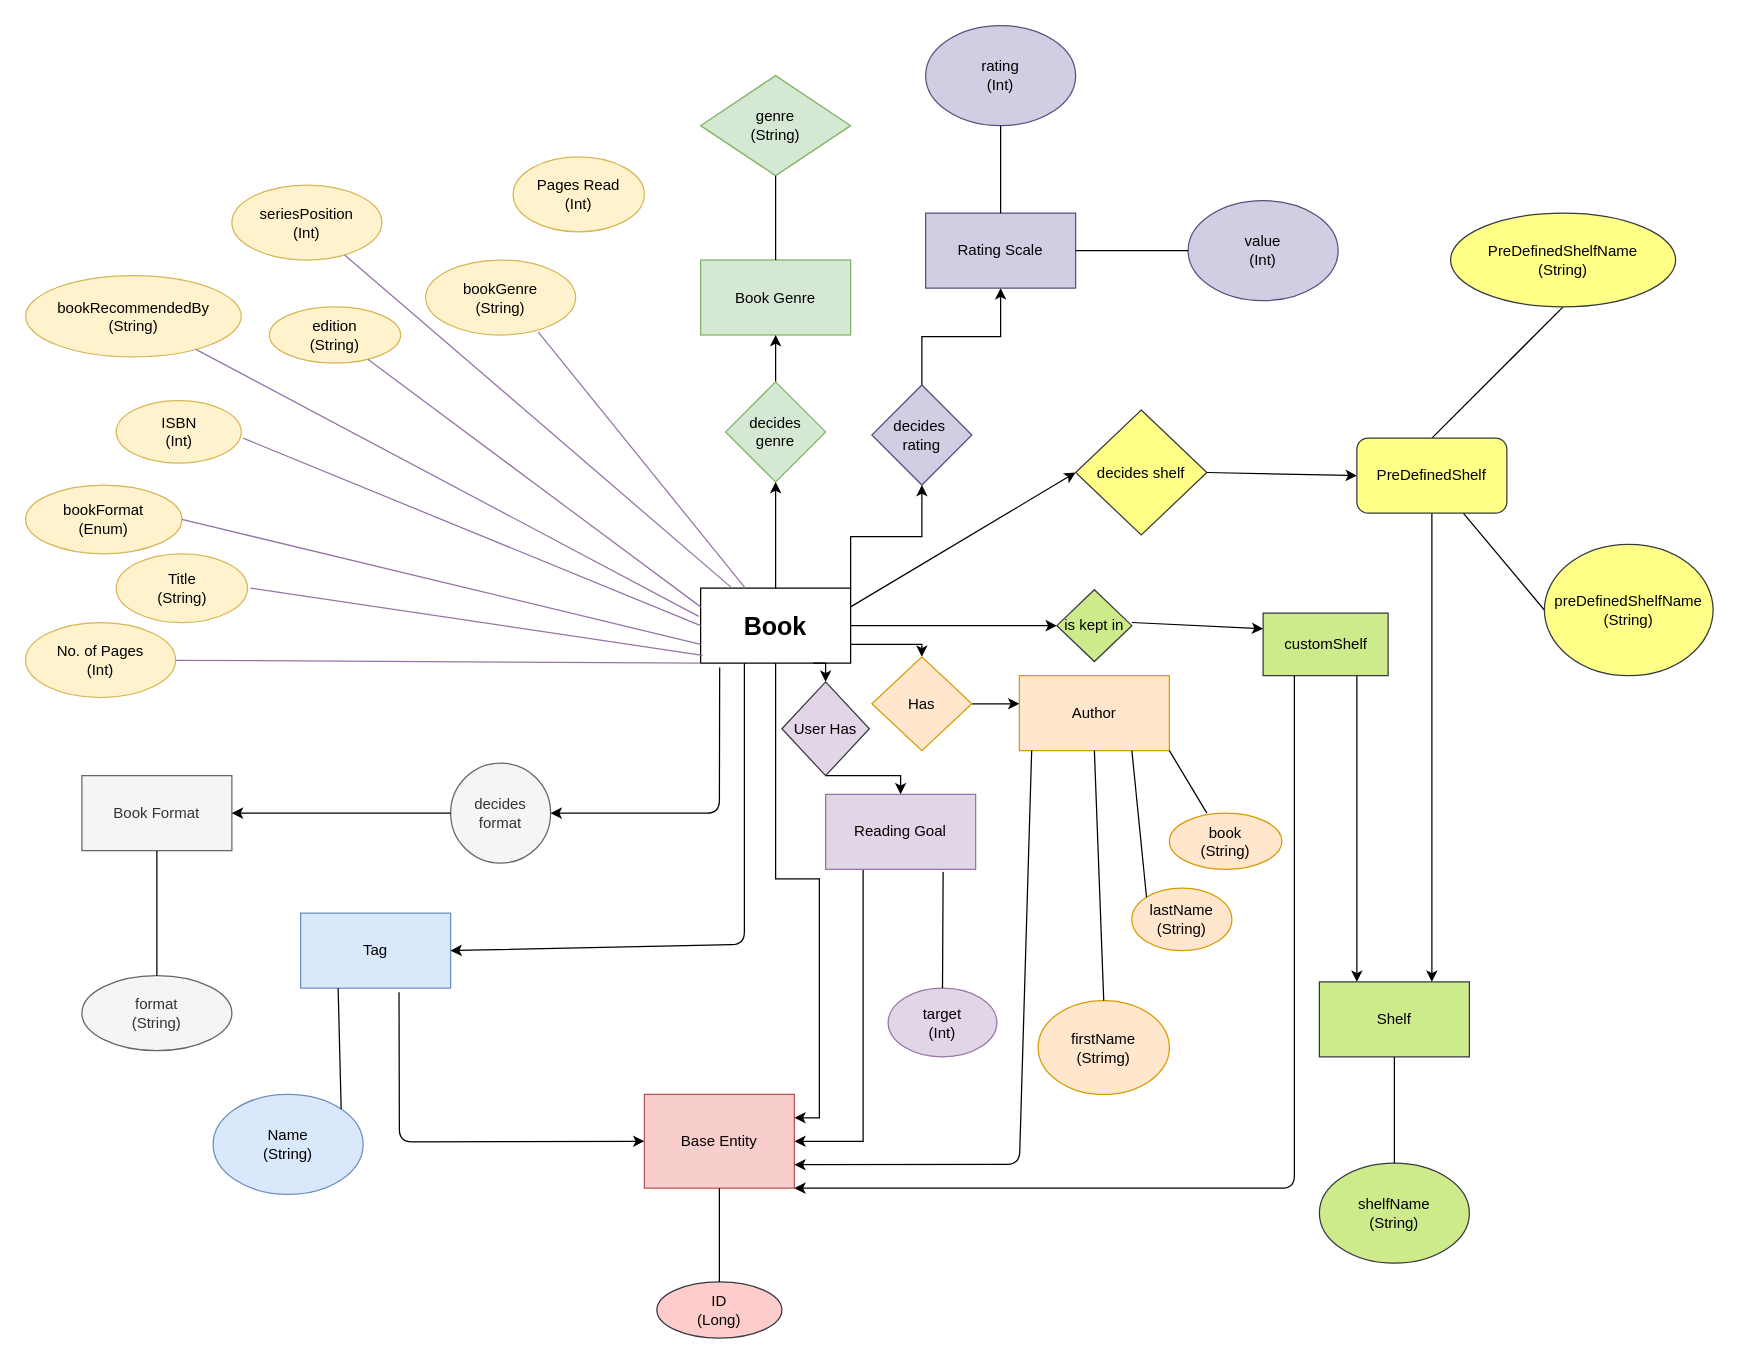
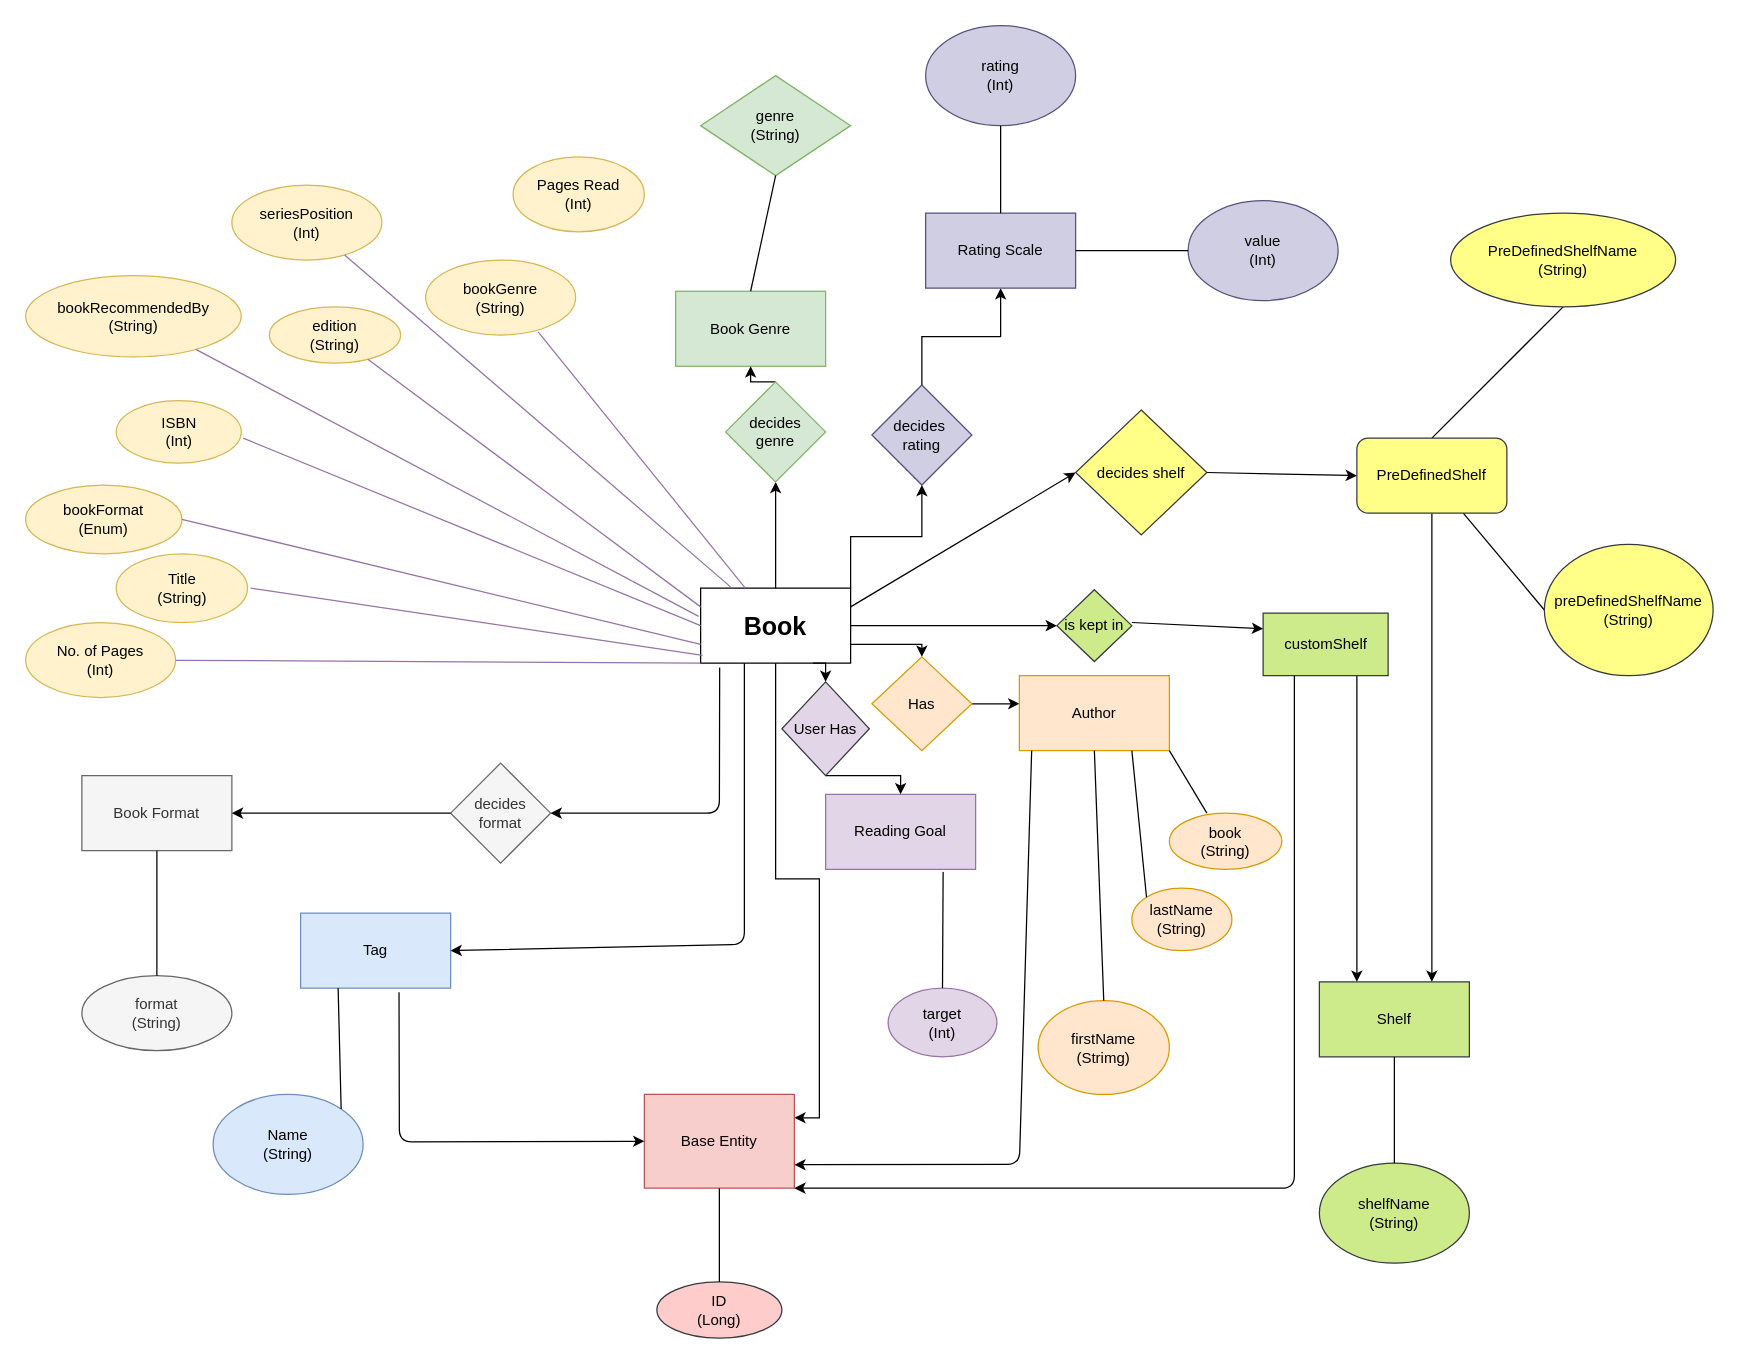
(776, 298) -> (751, 329)
(501, 813) -> (501, 813)
(863, 1035) -> none
